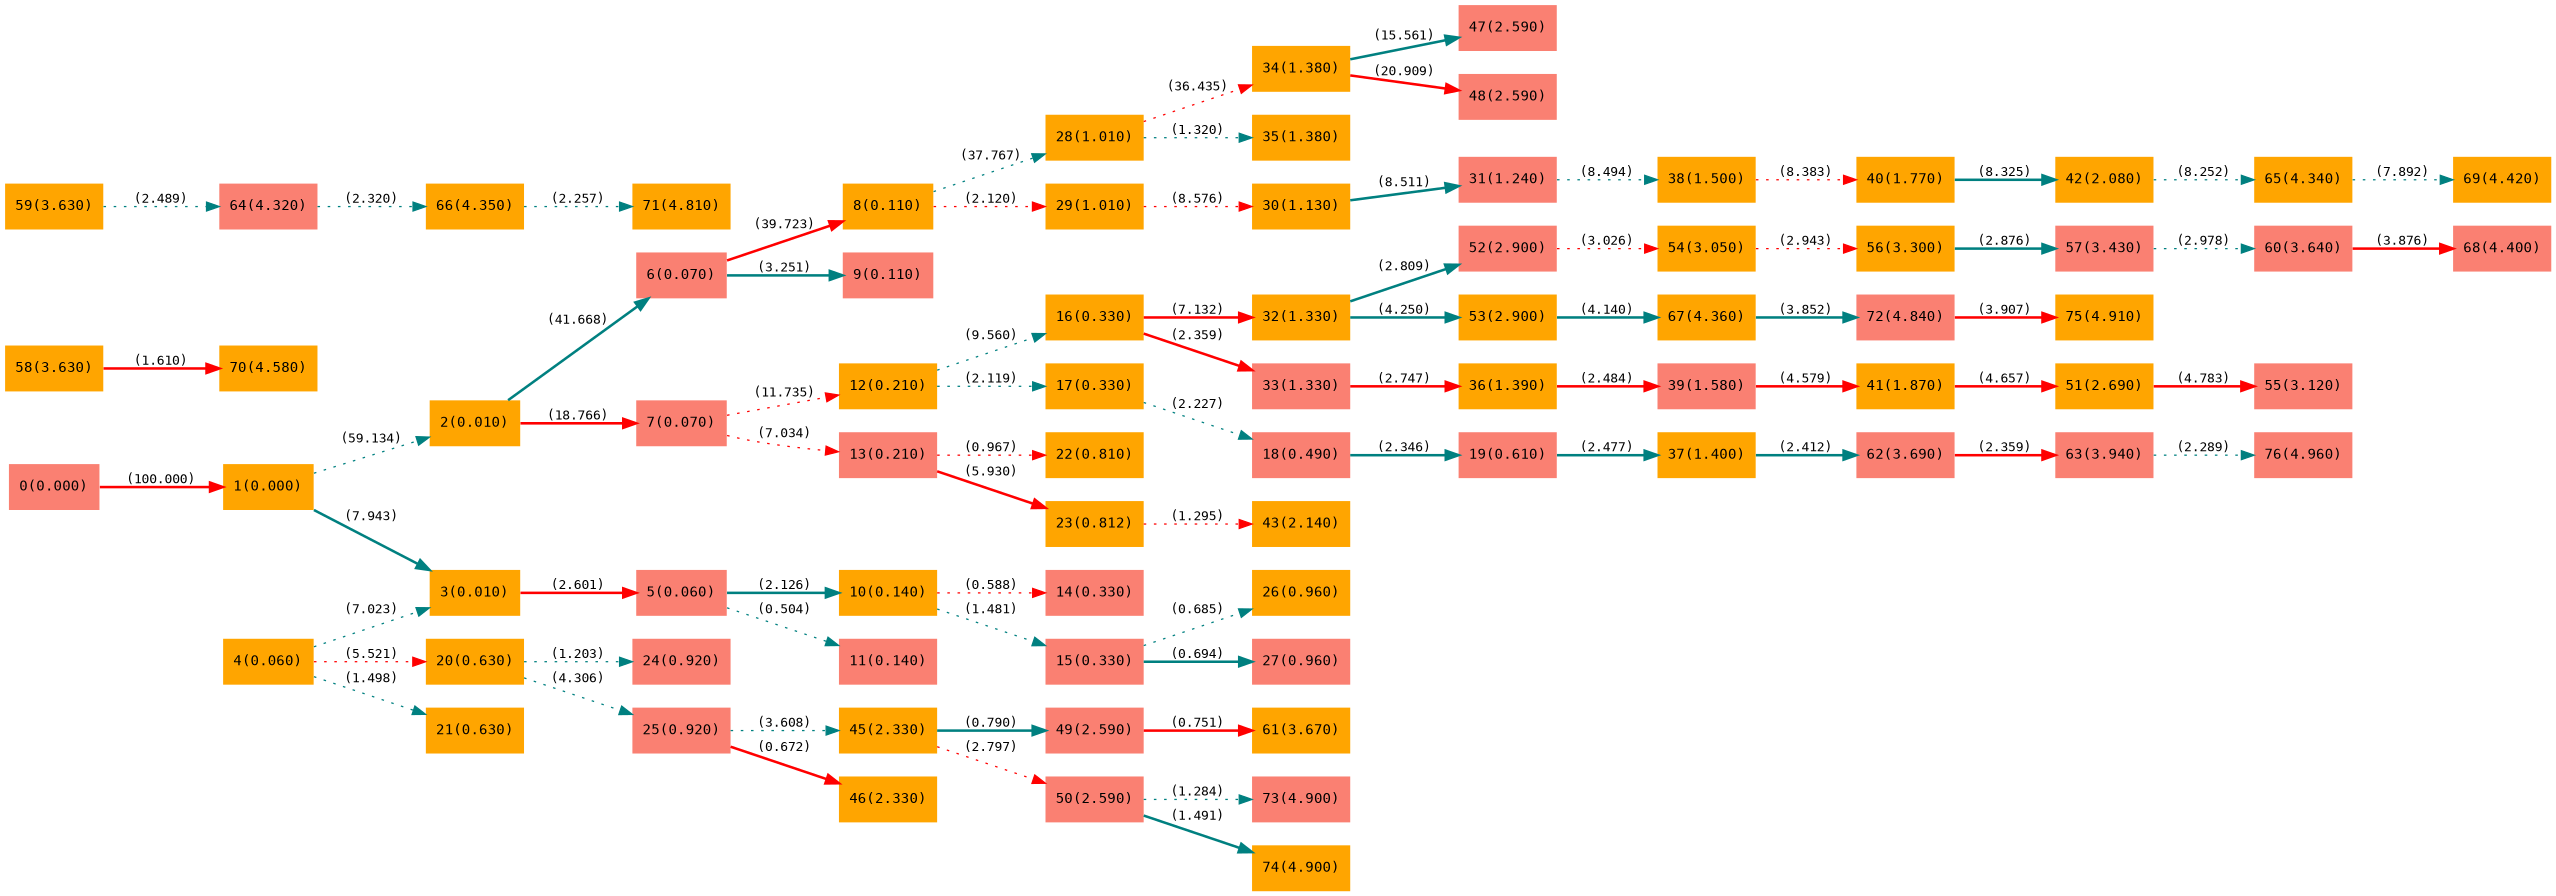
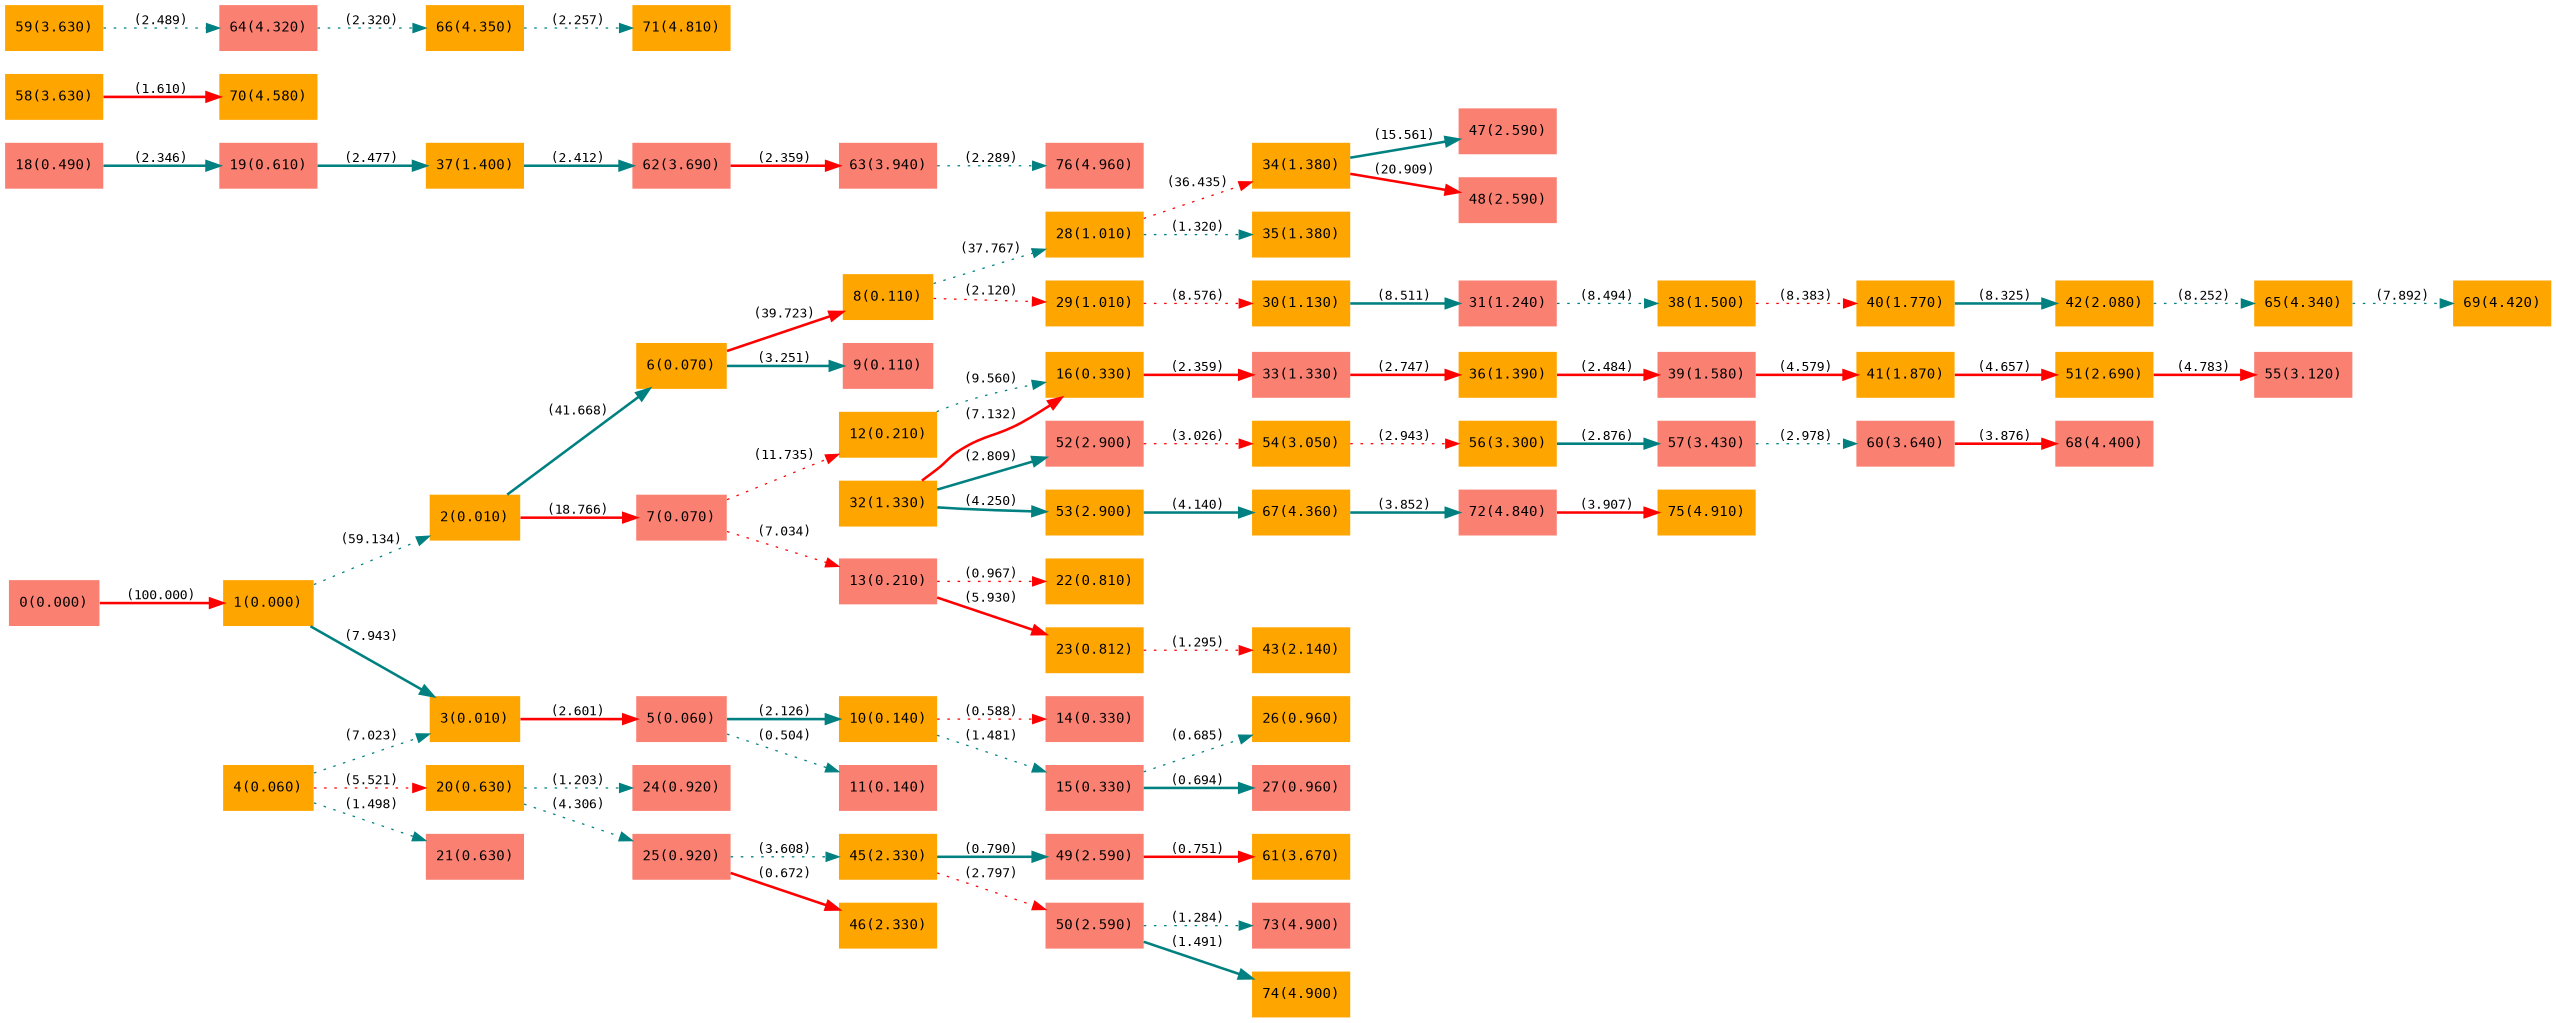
(681, 275) -> (681, 366)
(1191, 317) -> (983, 438)
(1095, 386) -> none
(475, 731) -> (475, 857)
